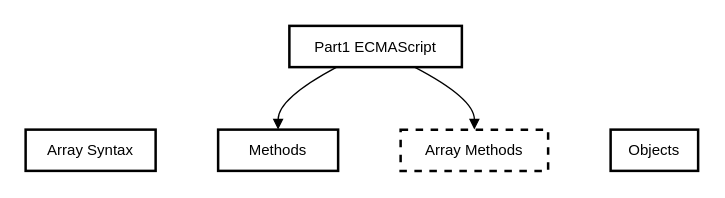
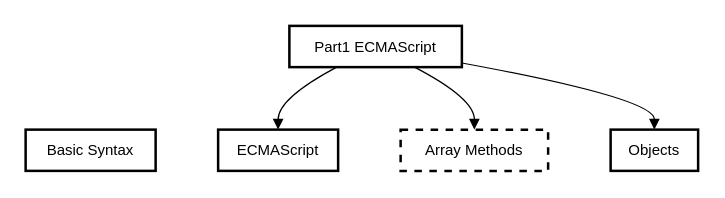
none -> (560, 83)
(91, 151) -> (91, 151)
(278, 151) -> (278, 151)
